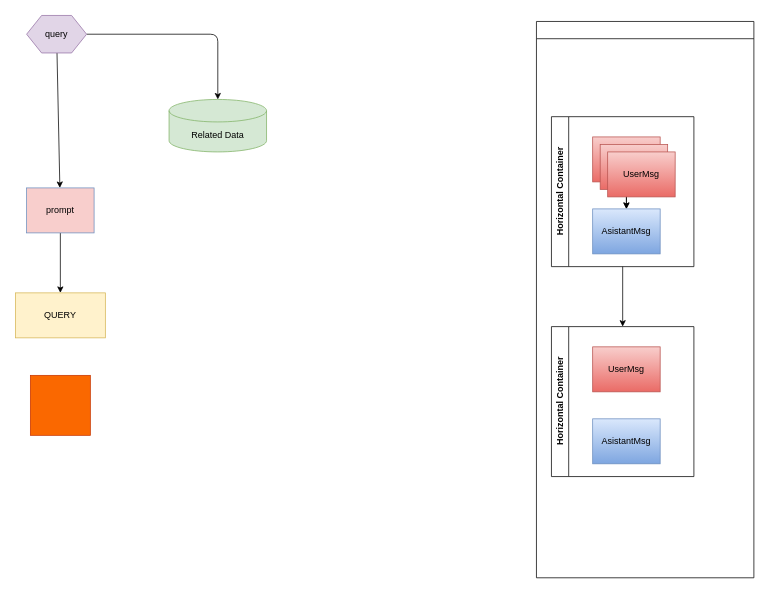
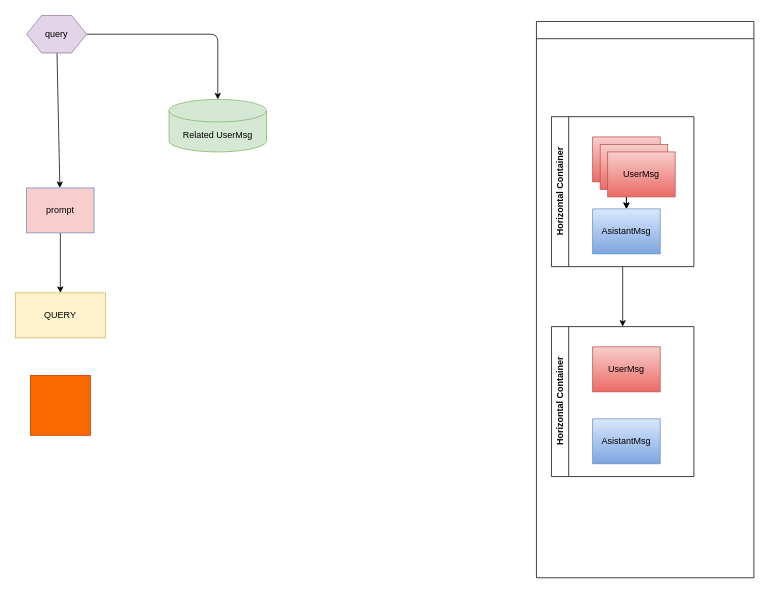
(218, 135) -> (218, 135)
